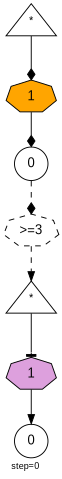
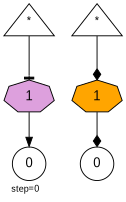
(31, 231) -> none
